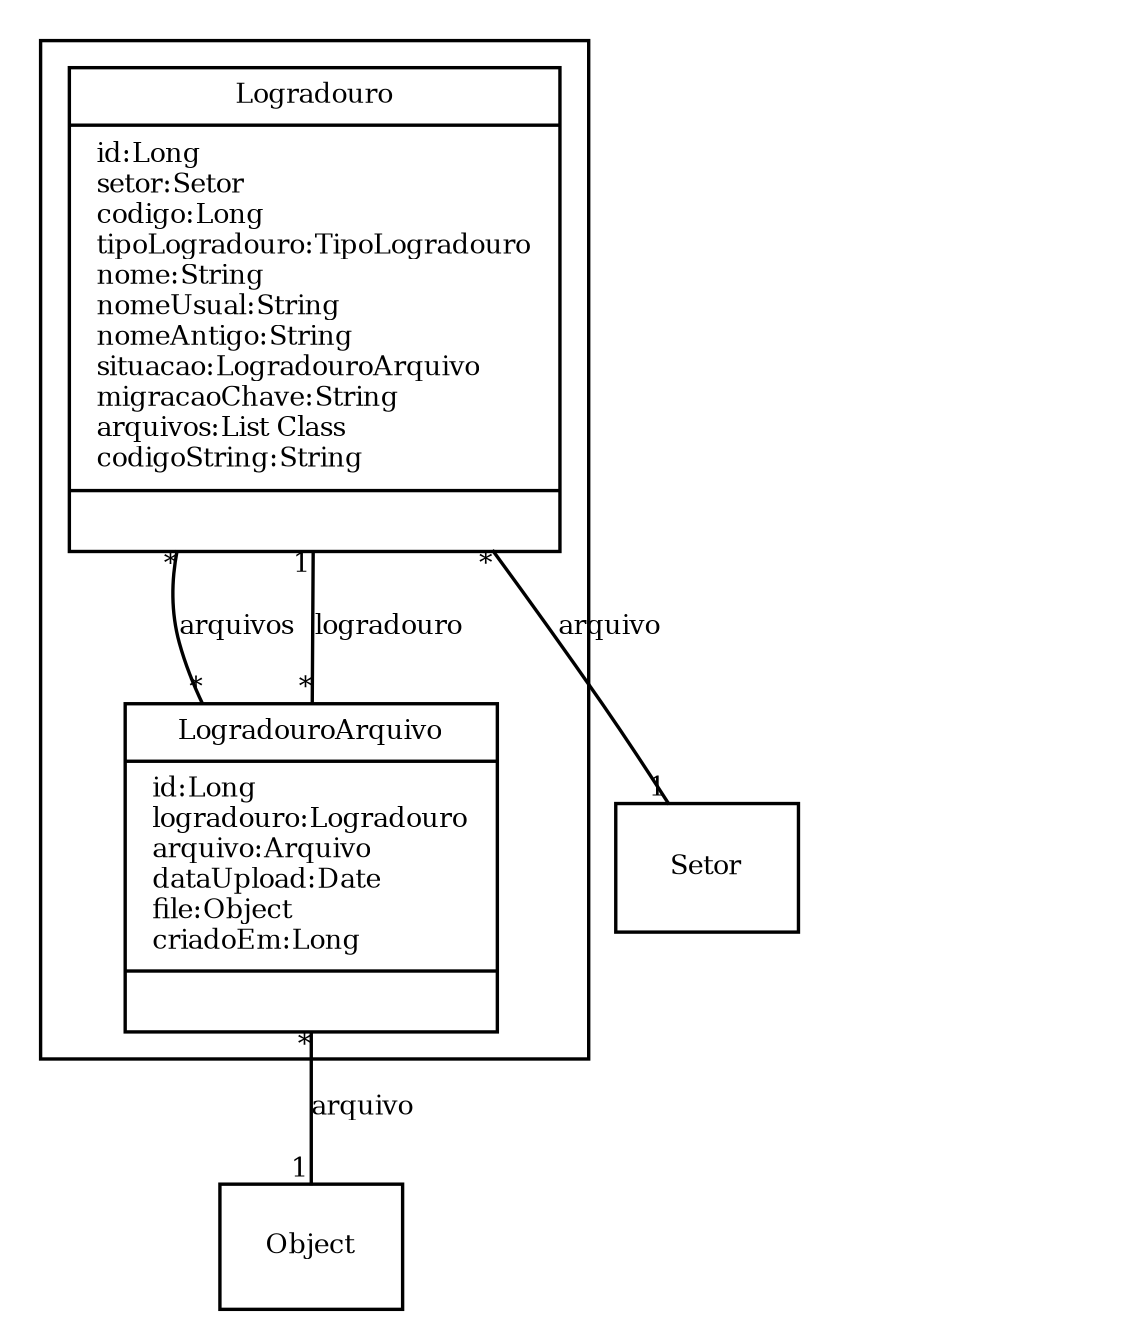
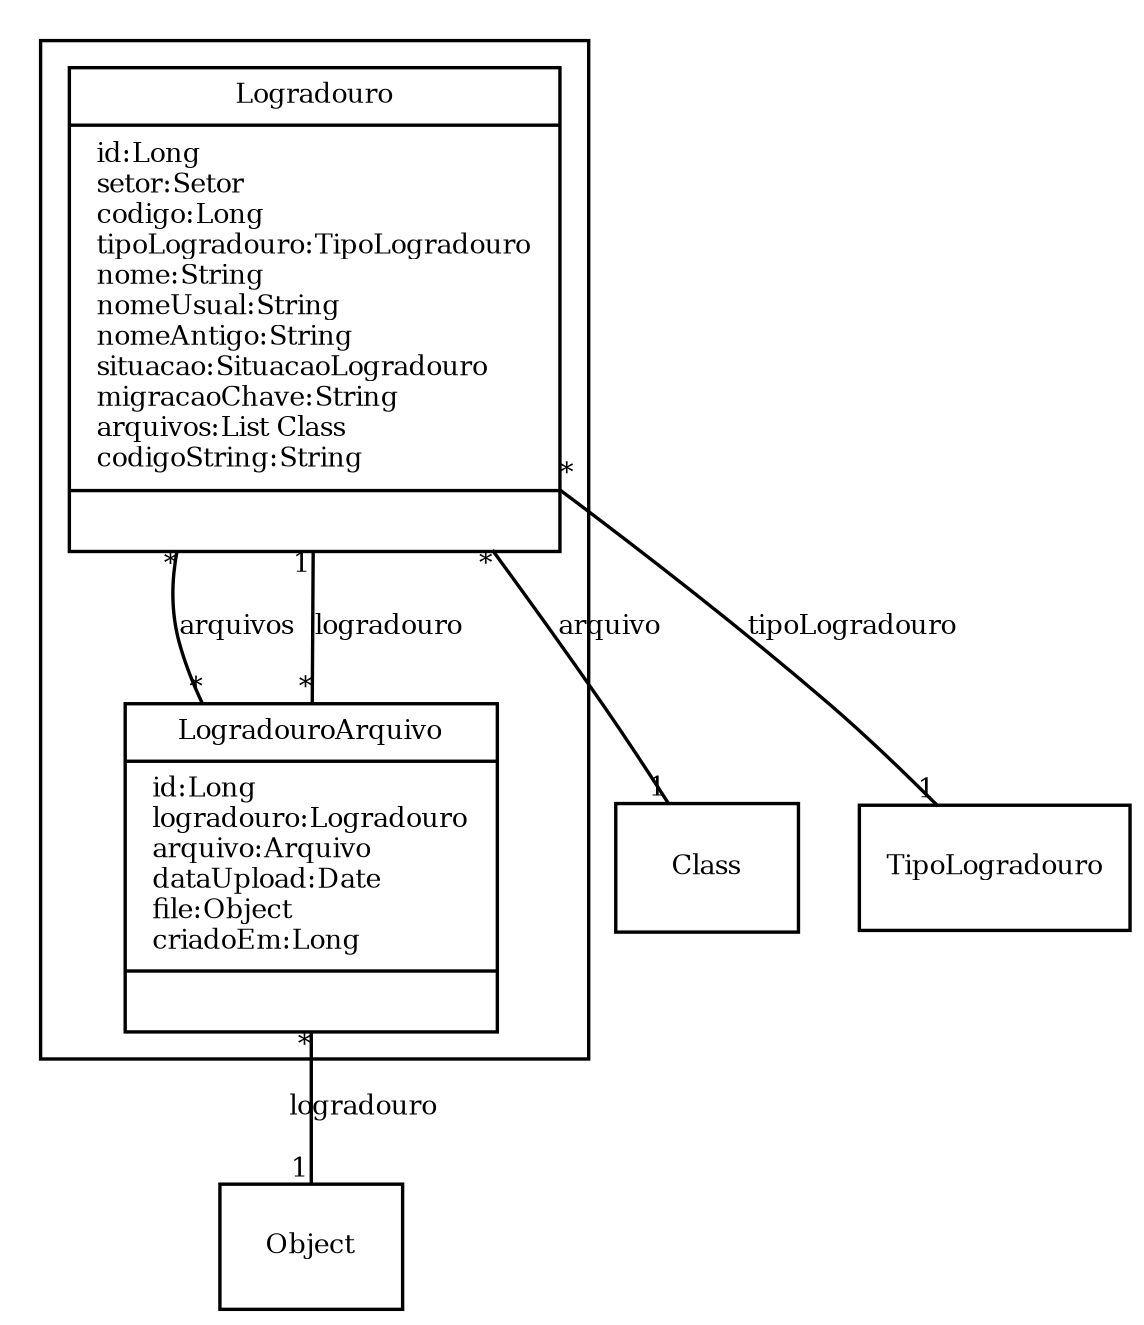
(289, 367) -> (293, 367)
(707, 868) -> (707, 868)
none -> (995, 868)
(364, 1108) -> (364, 1108)
